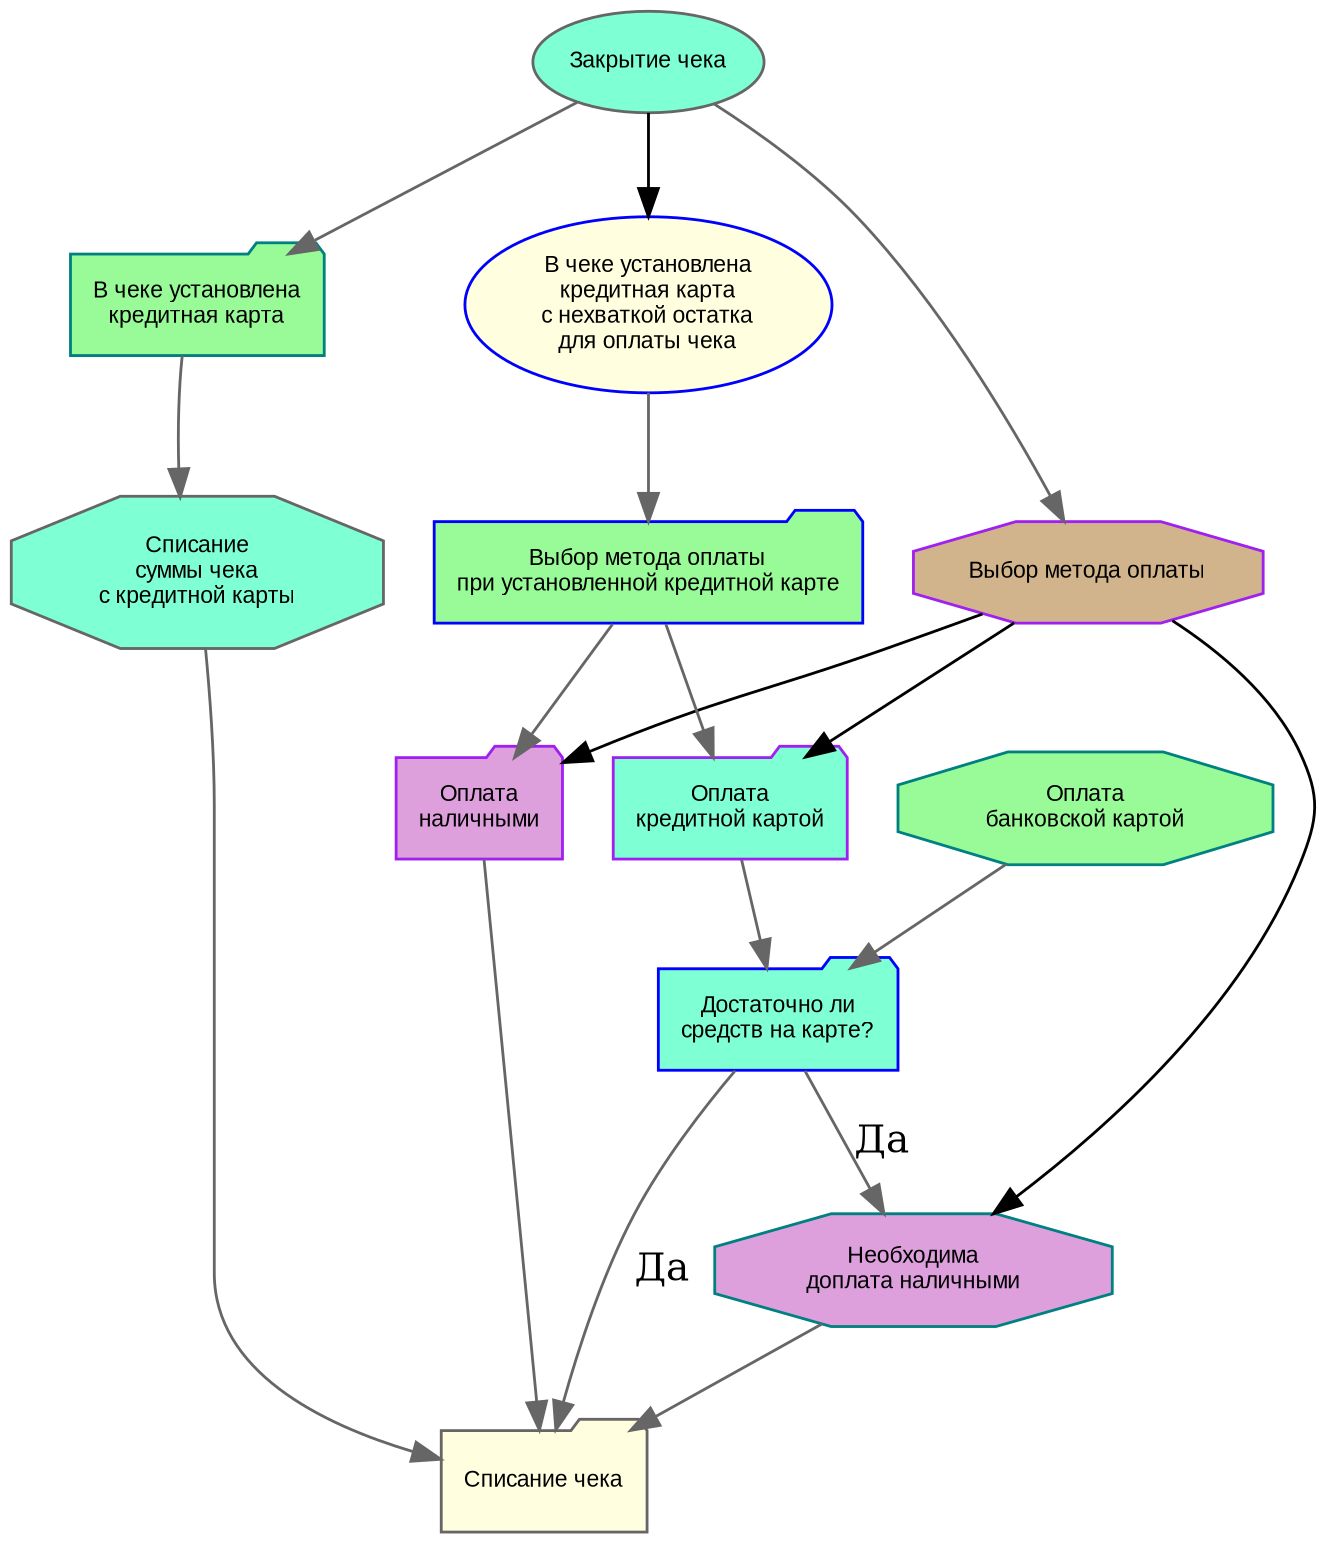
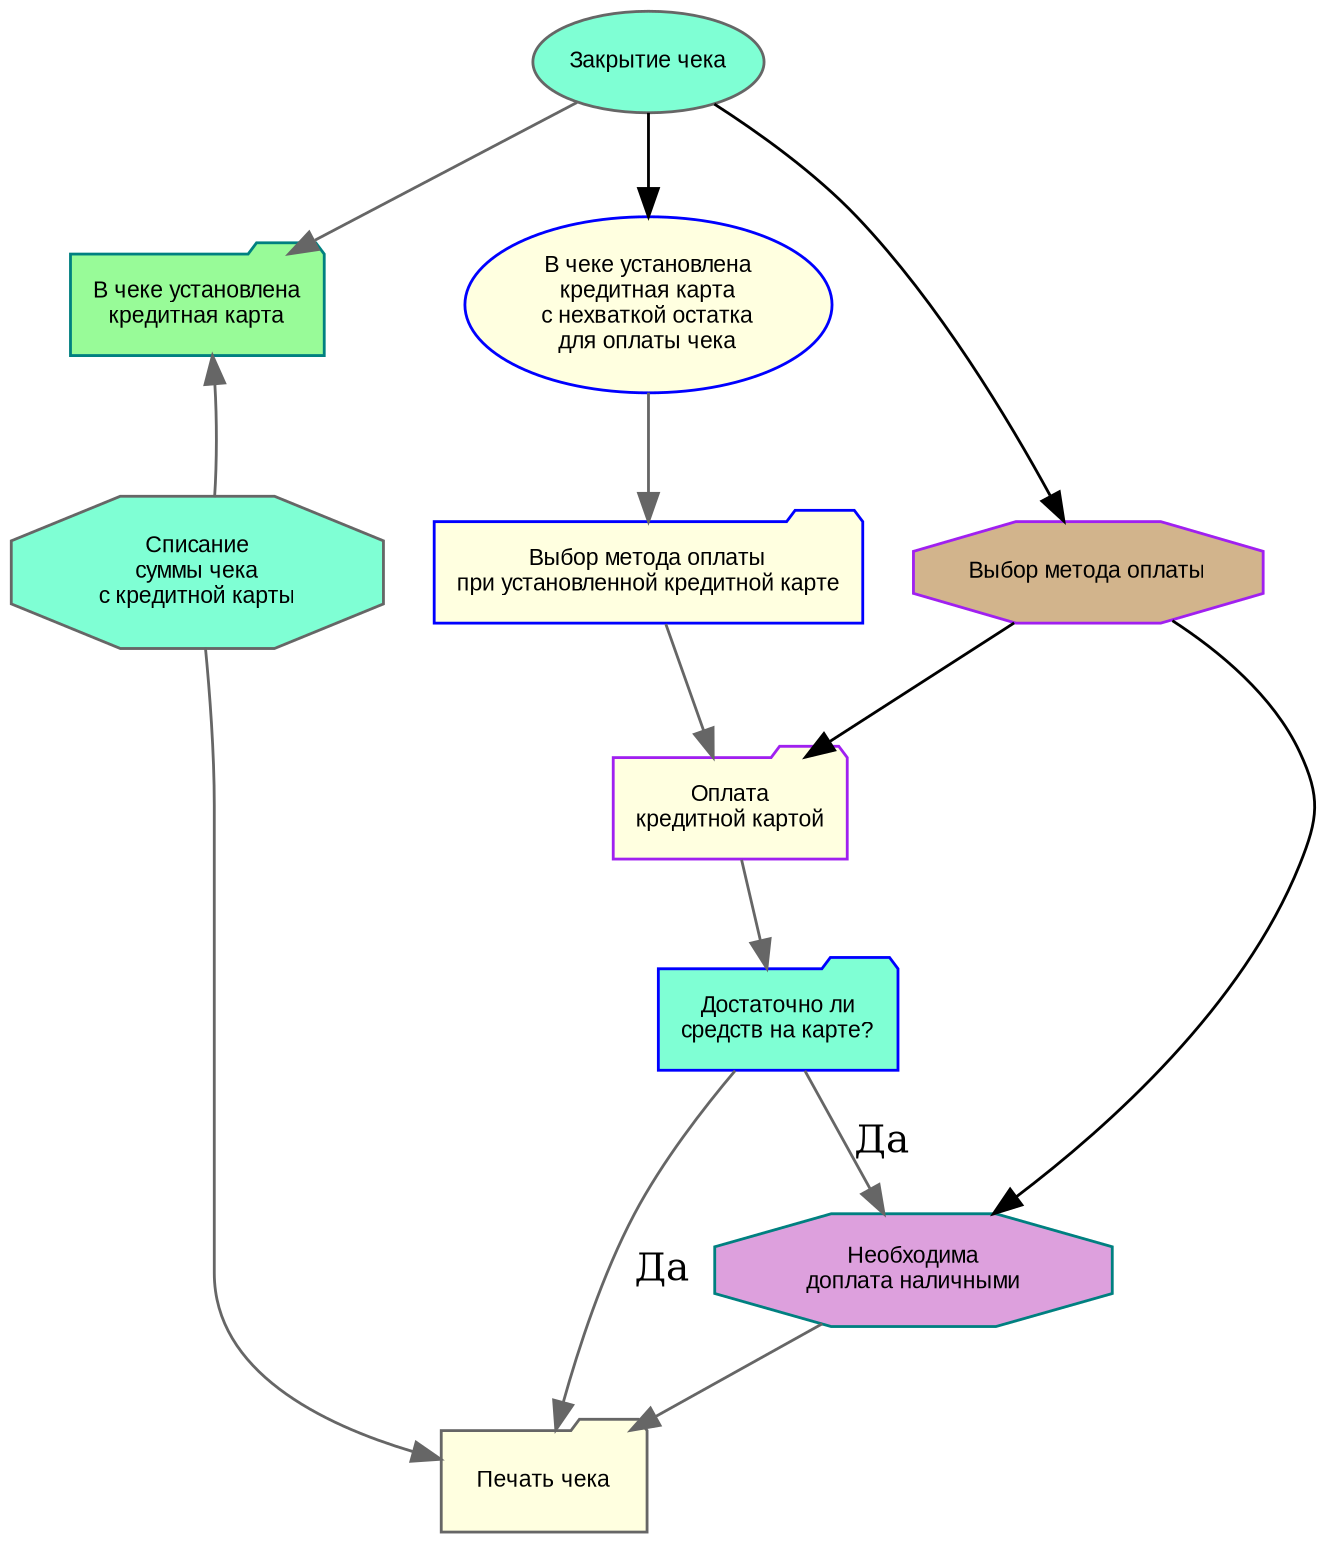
(908, 277) -> (908, 277)
(179, 412) -> (216, 440)
(648, 572) -> (648, 572)
(479, 808) -> none
(730, 808) -> (730, 808)
(1085, 808) -> none
(544, 1481) -> (544, 1481)
